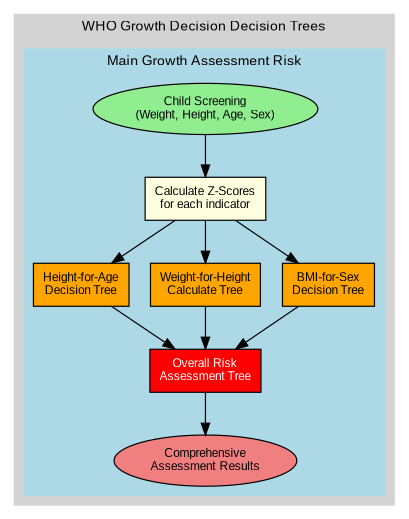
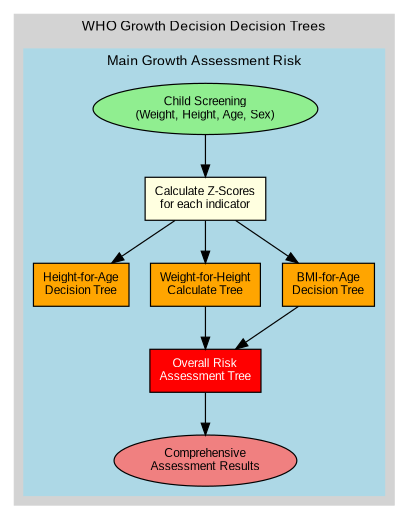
(328, 285) -> (328, 285)
(138, 324) -> none
